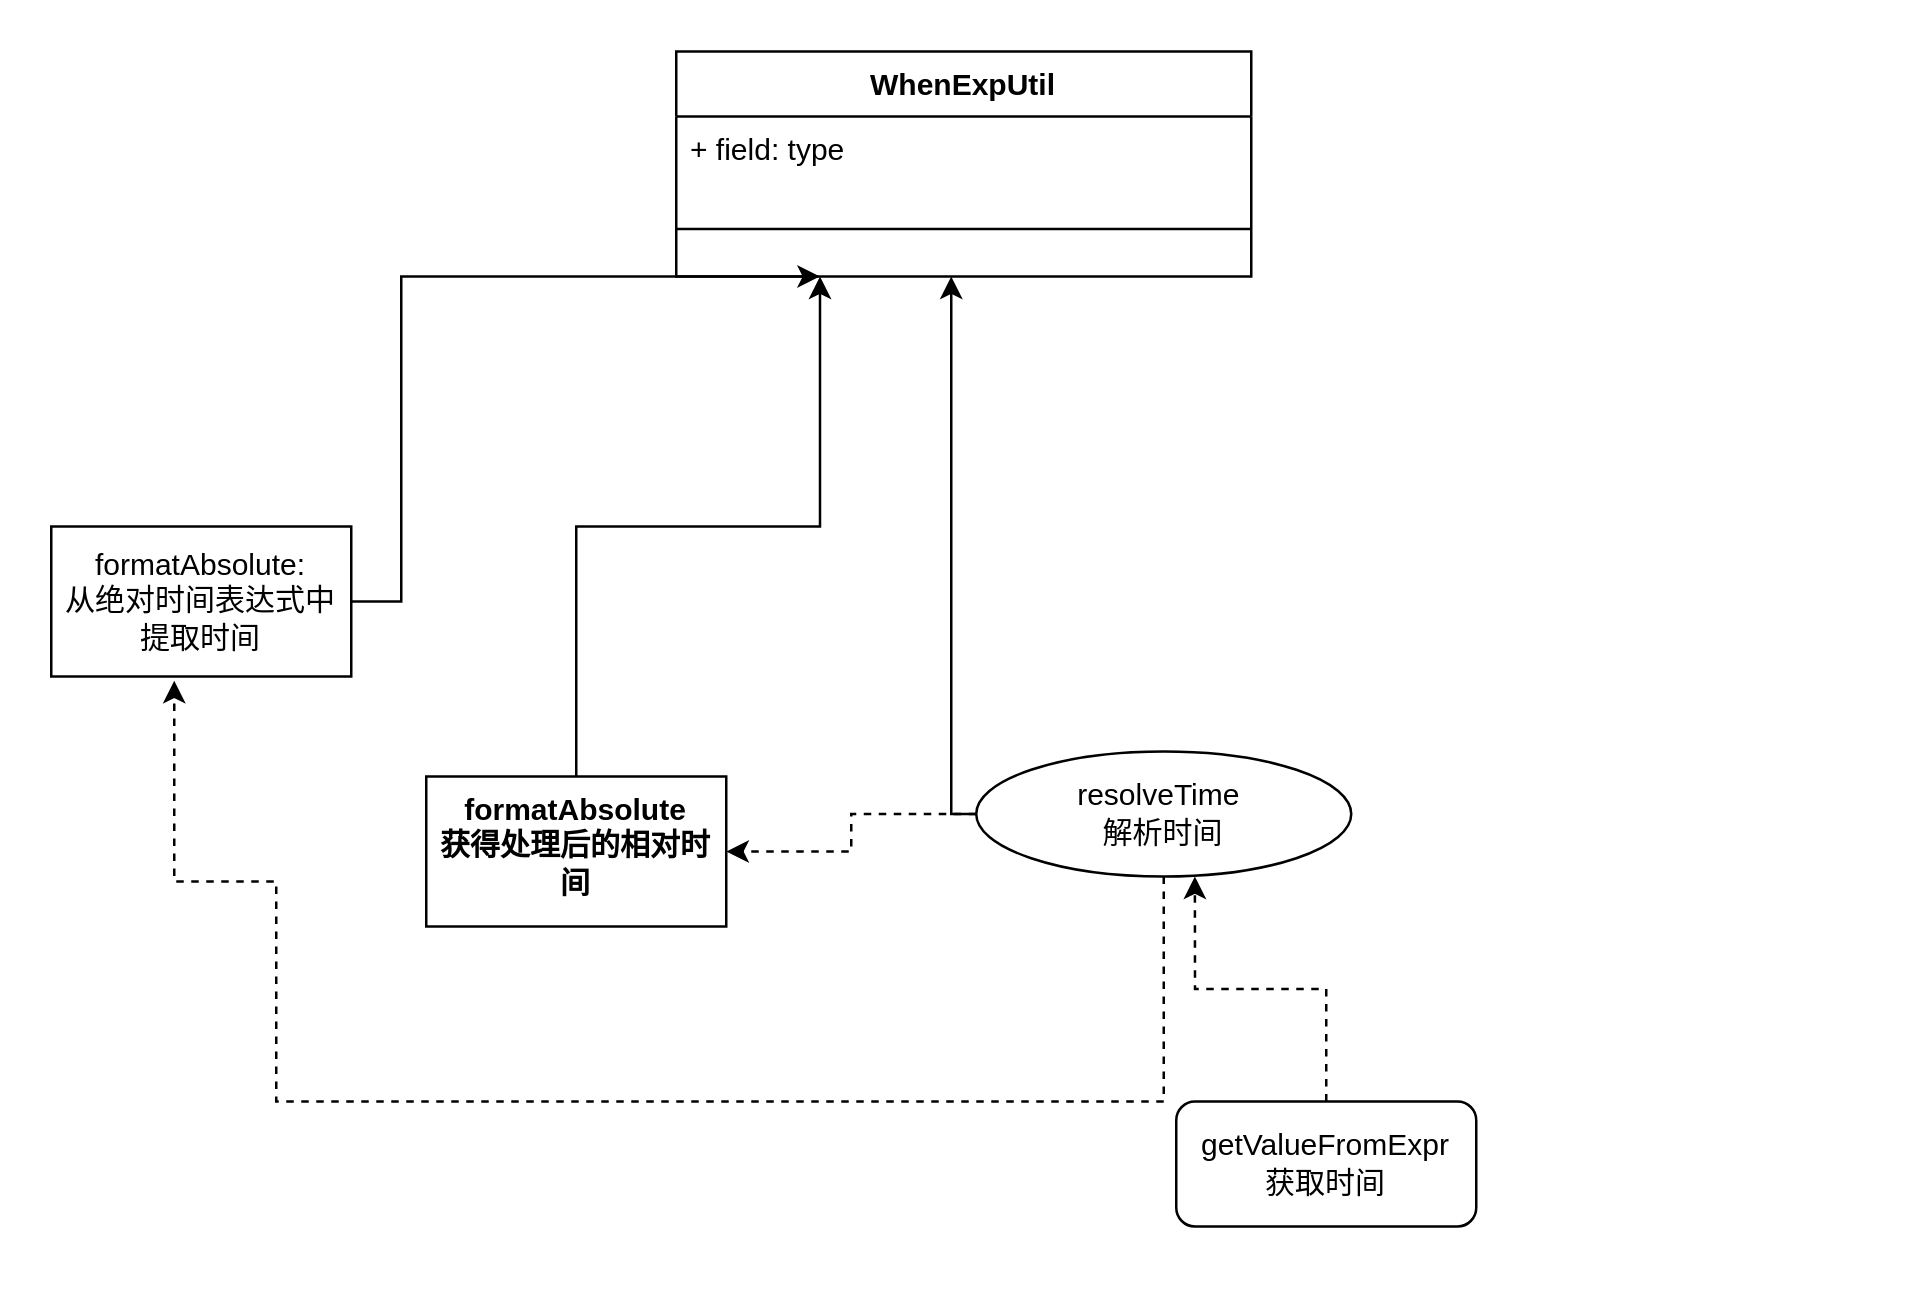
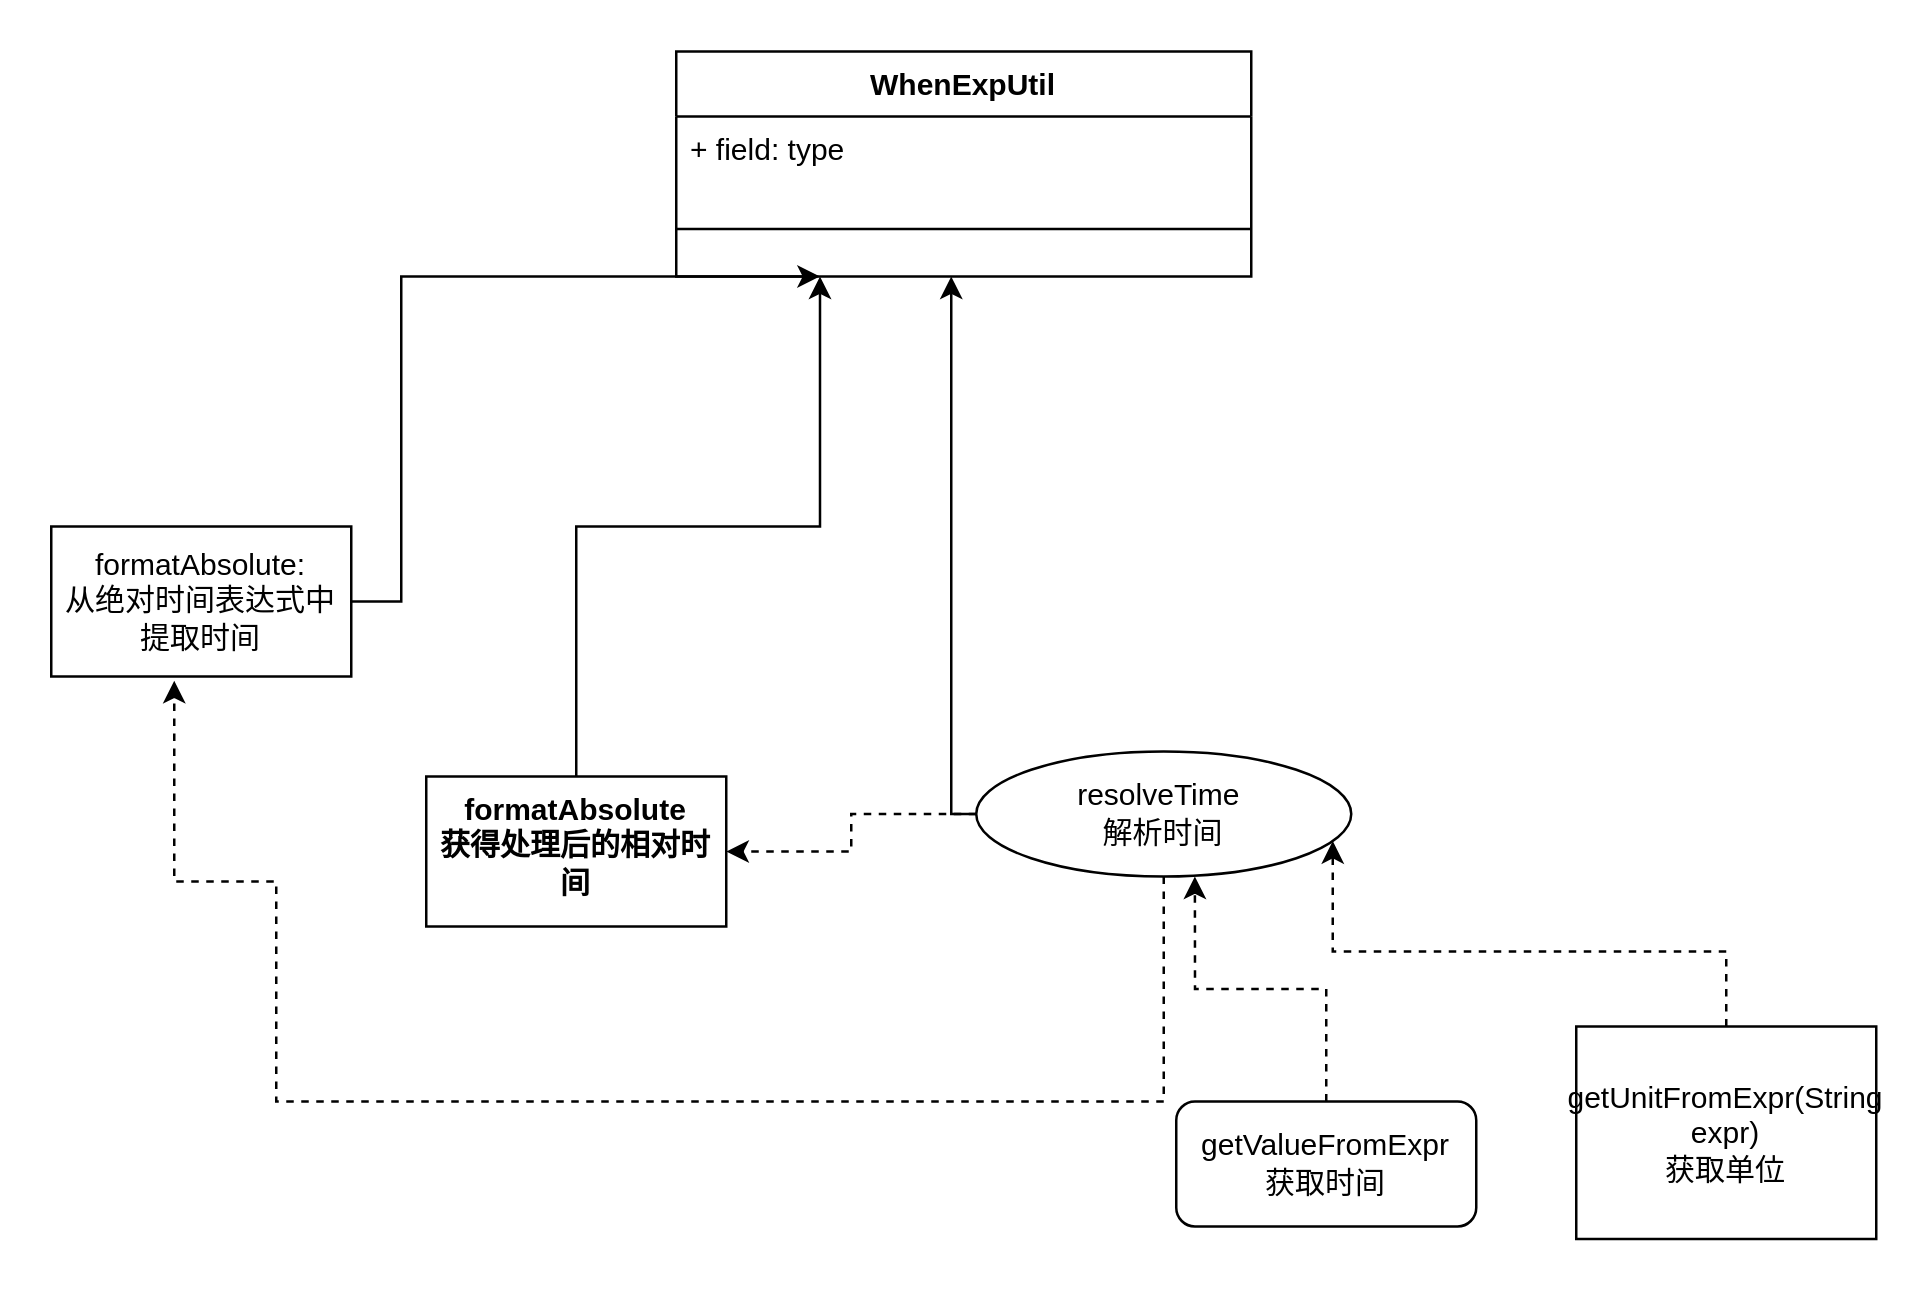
none -> (1522, 951)
none -> (1726, 1133)
